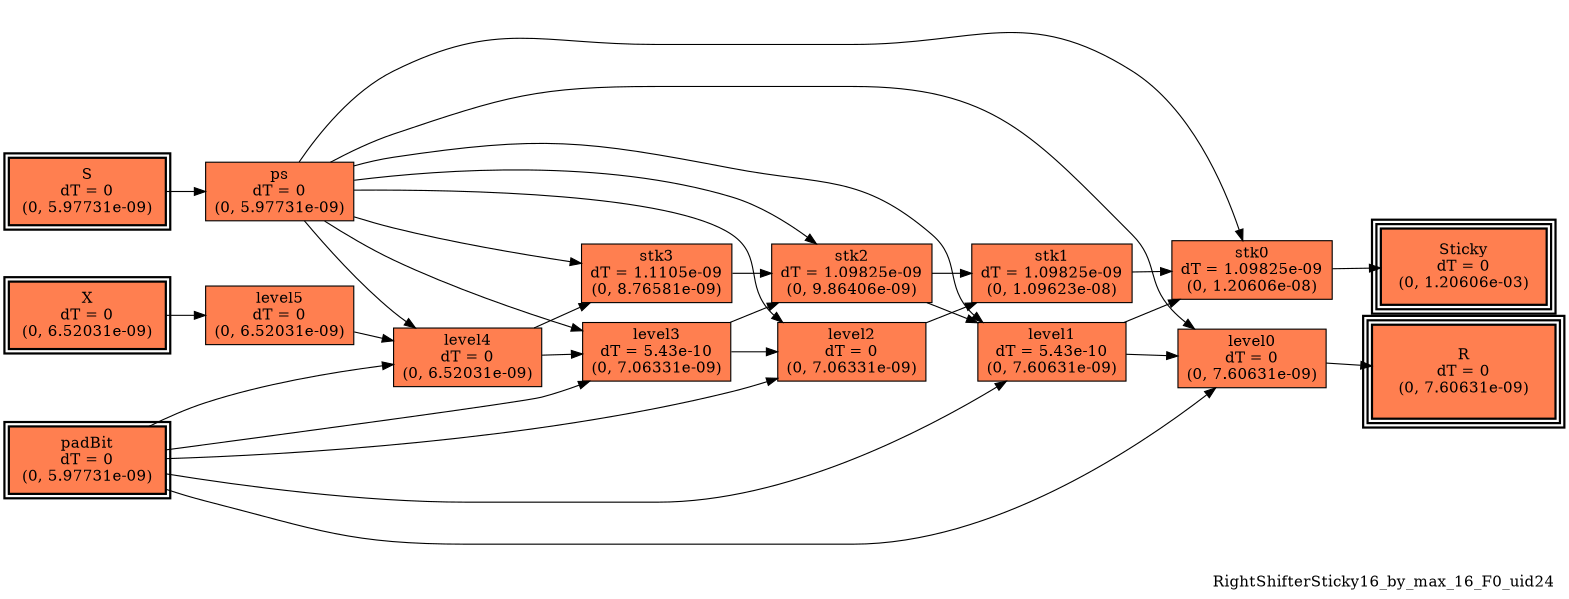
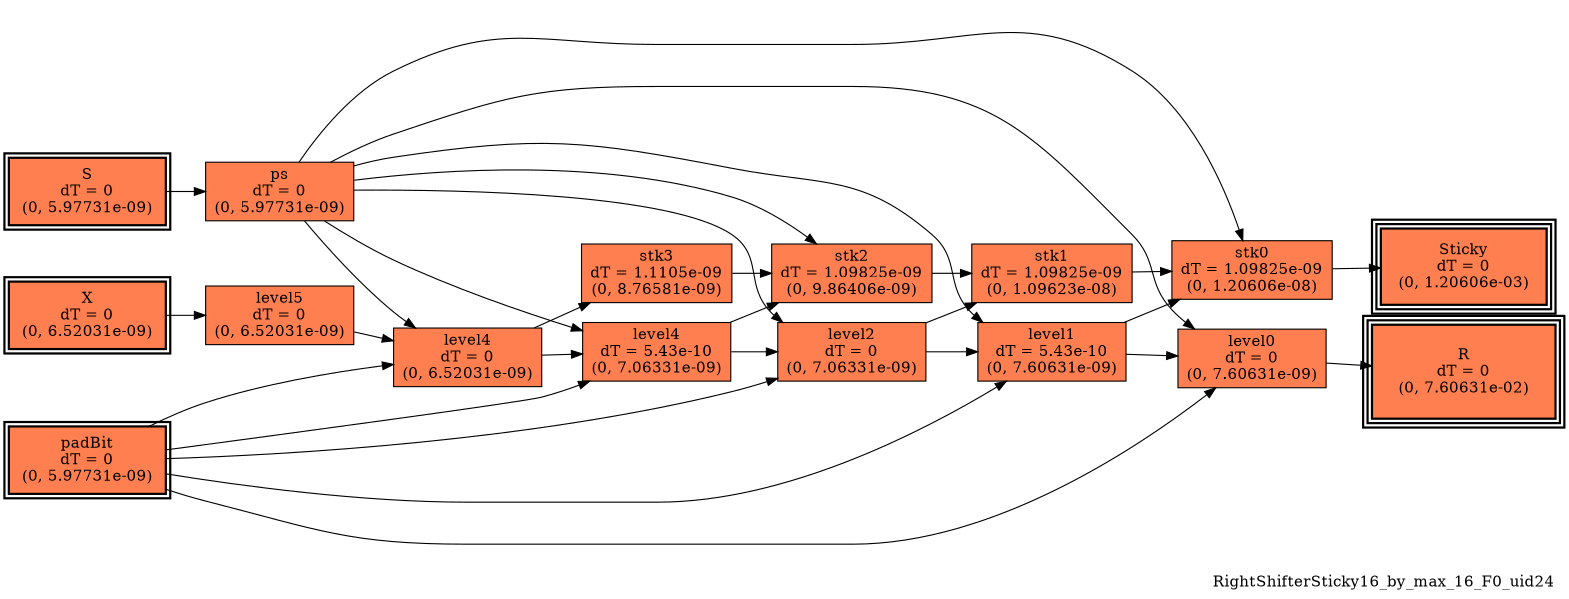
(461, 243) -> none
(942, 309) -> (946, 352)
(657, 352) -> (657, 352)
(1464, 372) -> (1464, 372)
